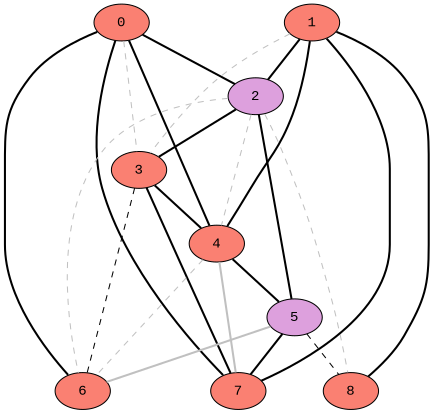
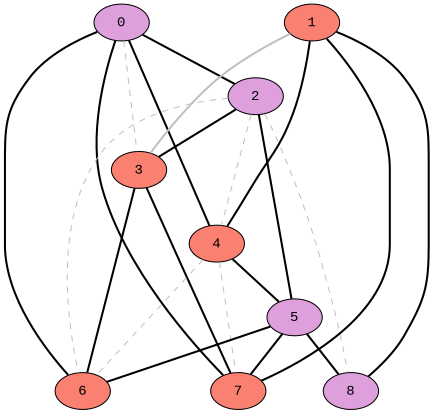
(122, 23) -> (122, 23)
(284, 59) -> none
(212, 84) -> (212, 84)
(178, 207) -> none
(111, 280) -> (111, 280)
(228, 317) -> (228, 317)
(189, 354) -> (189, 354)
(323, 354) -> (323, 354)
(351, 391) -> (351, 391)
